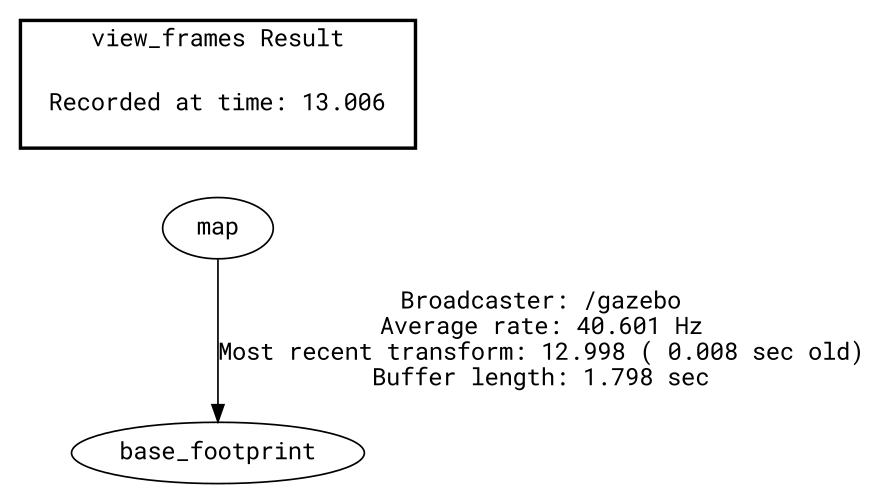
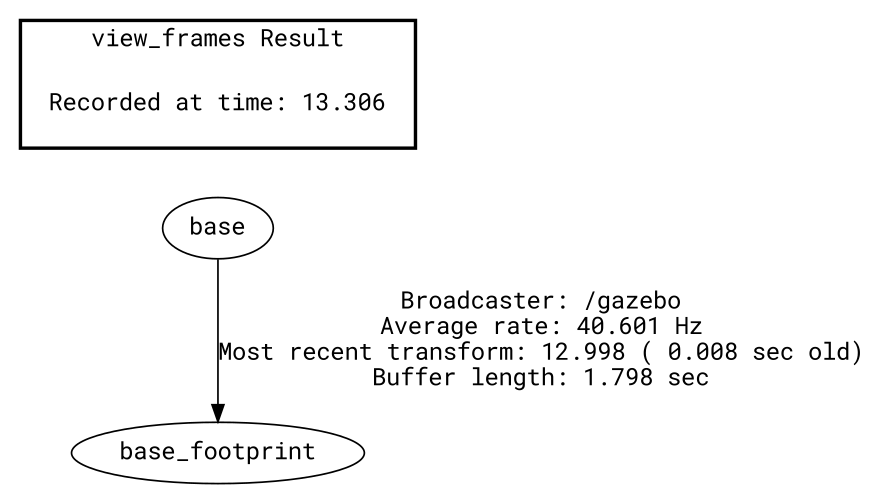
(218, 104) -> (218, 104)
(218, 228) -> (218, 228)
